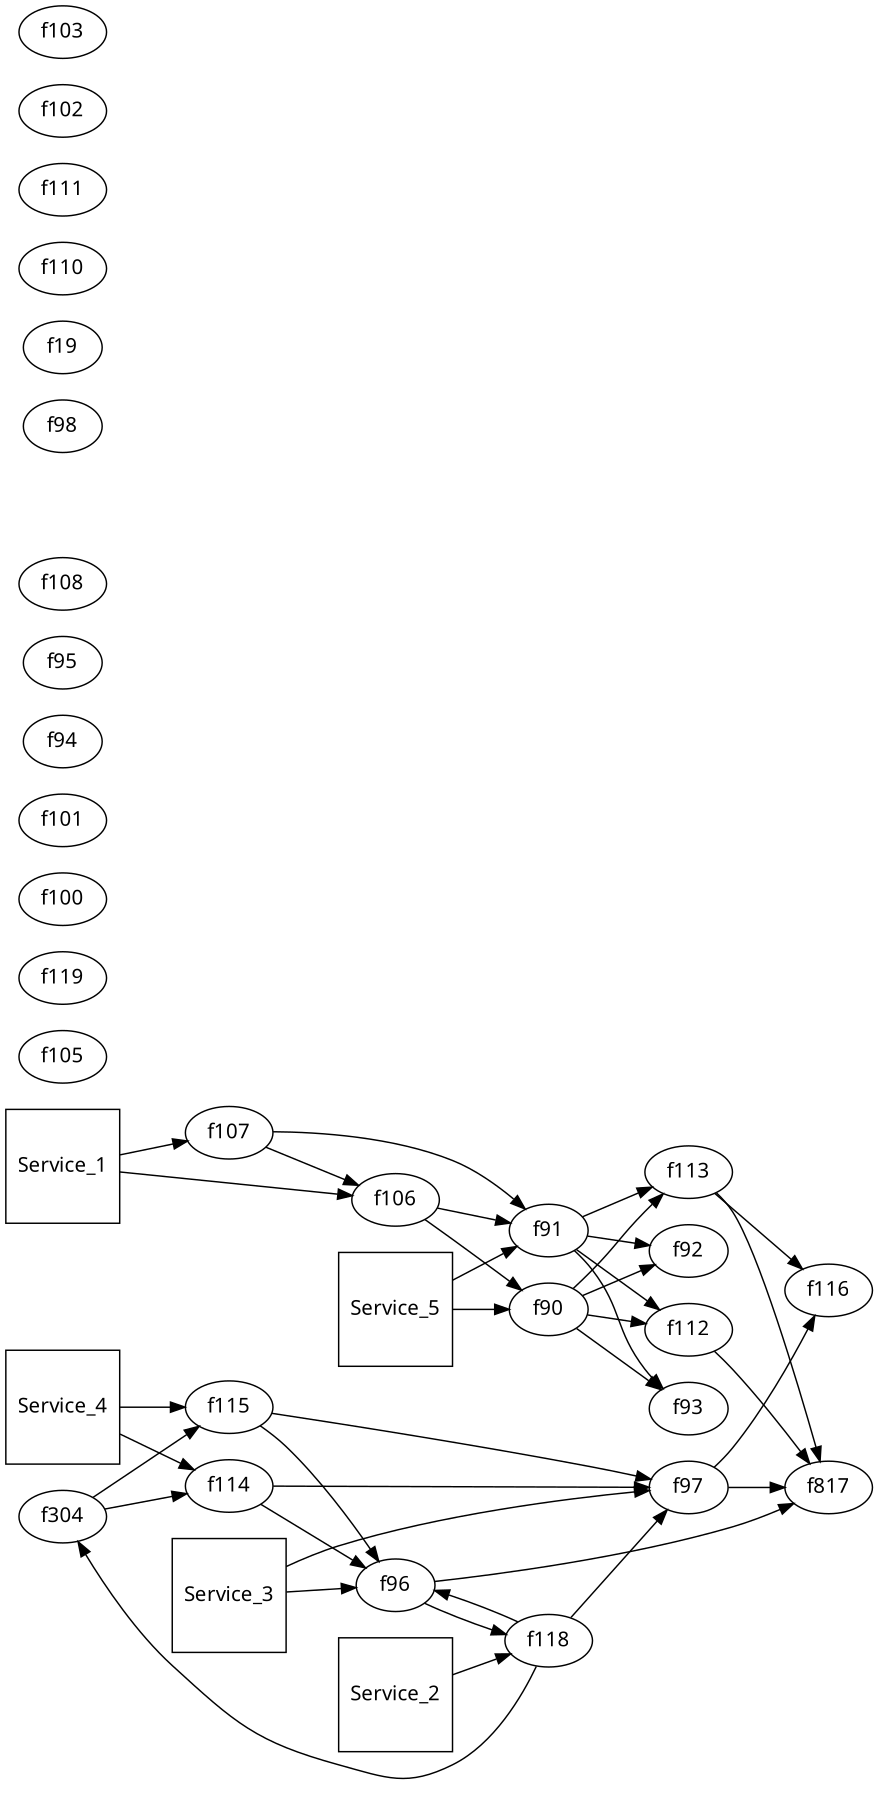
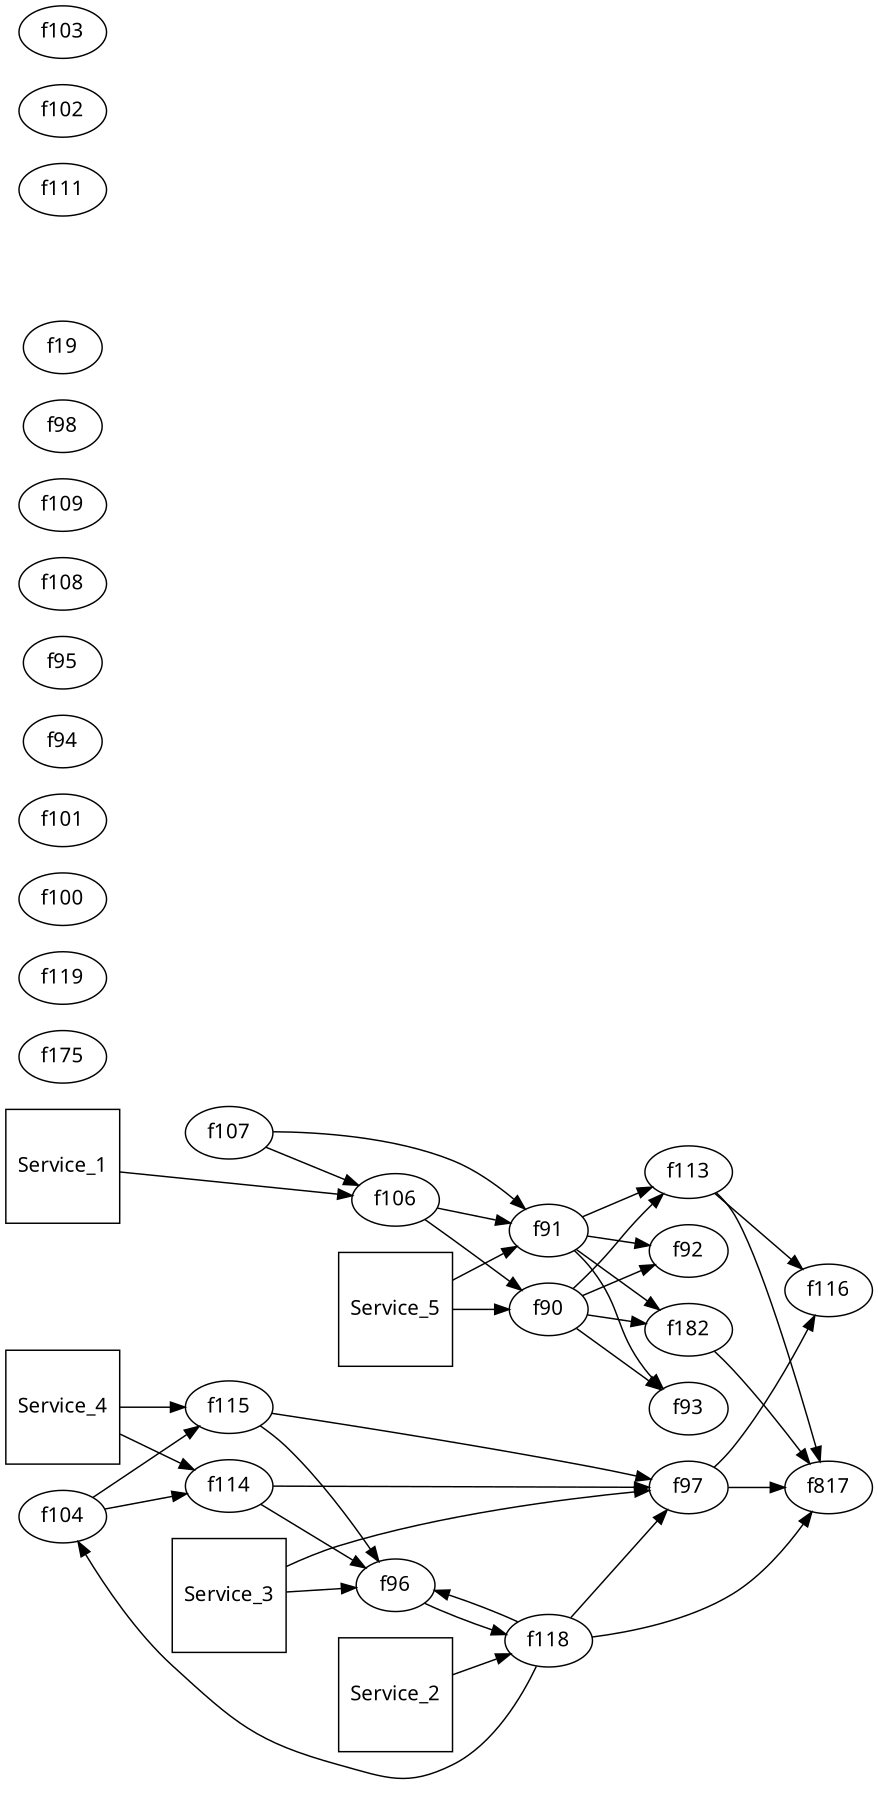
(63, 269) -> none
none -> (63, 505)
(63, 1057) -> (63, 1057)
(147, 1149) -> none
(689, 1330) -> (689, 1330)
(63, 1517) -> (63, 1517)
(610, 1556) -> (711, 1605)
